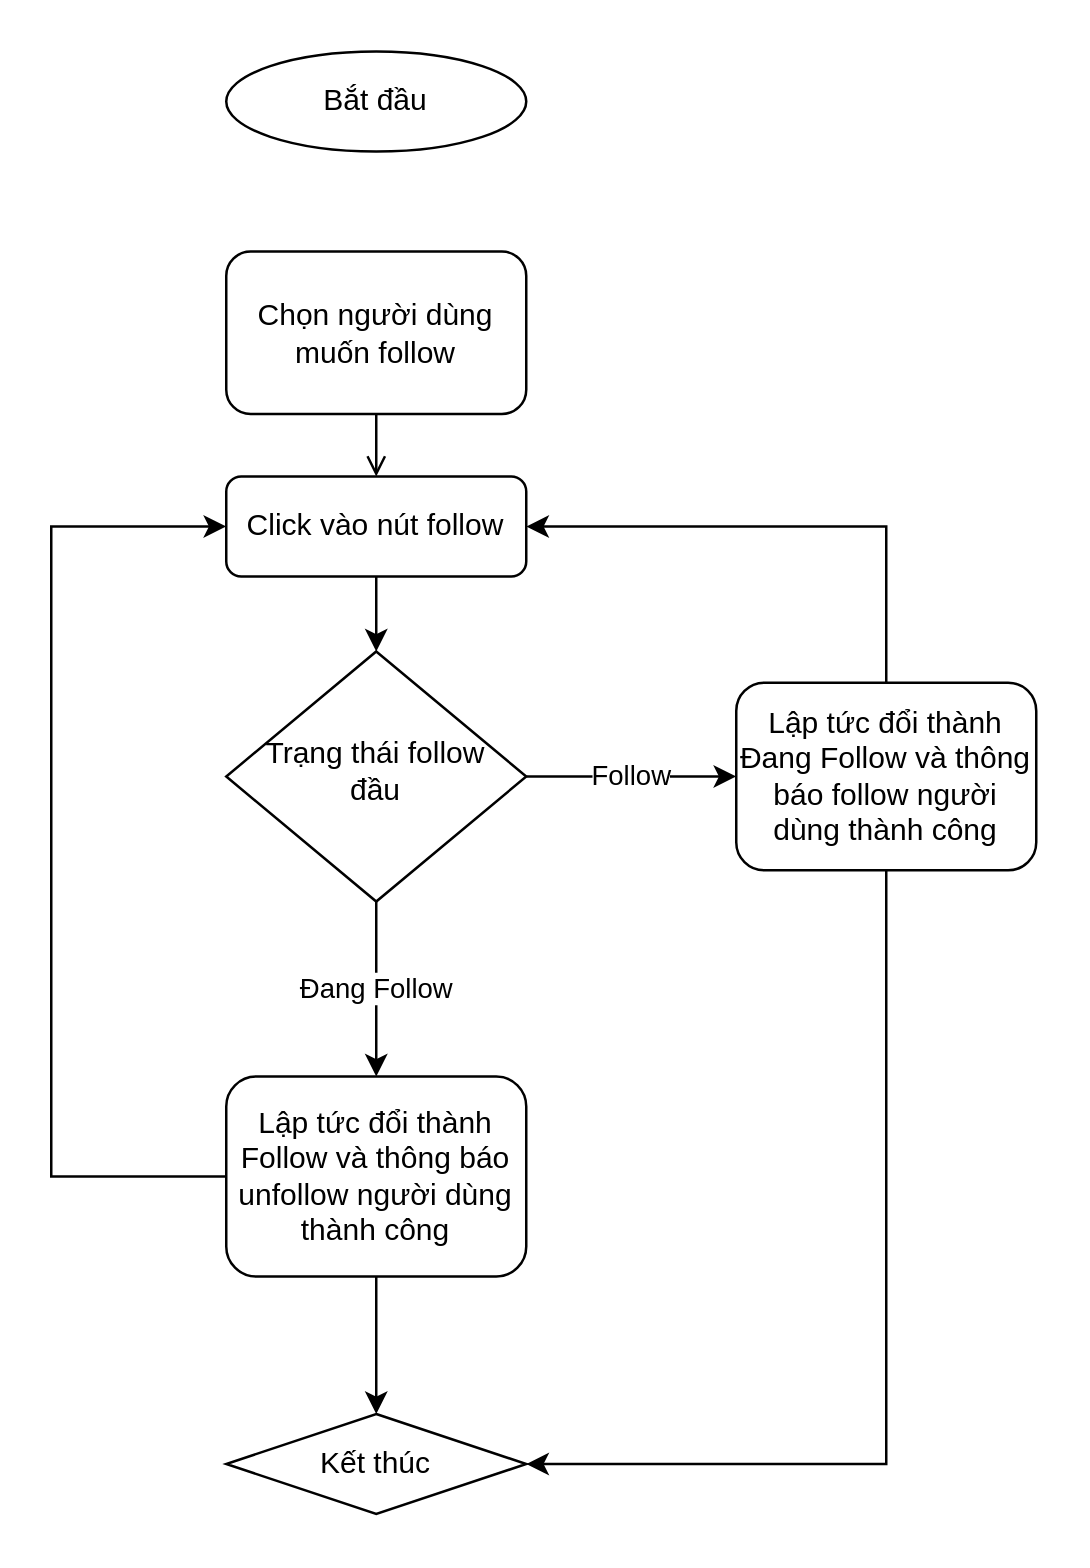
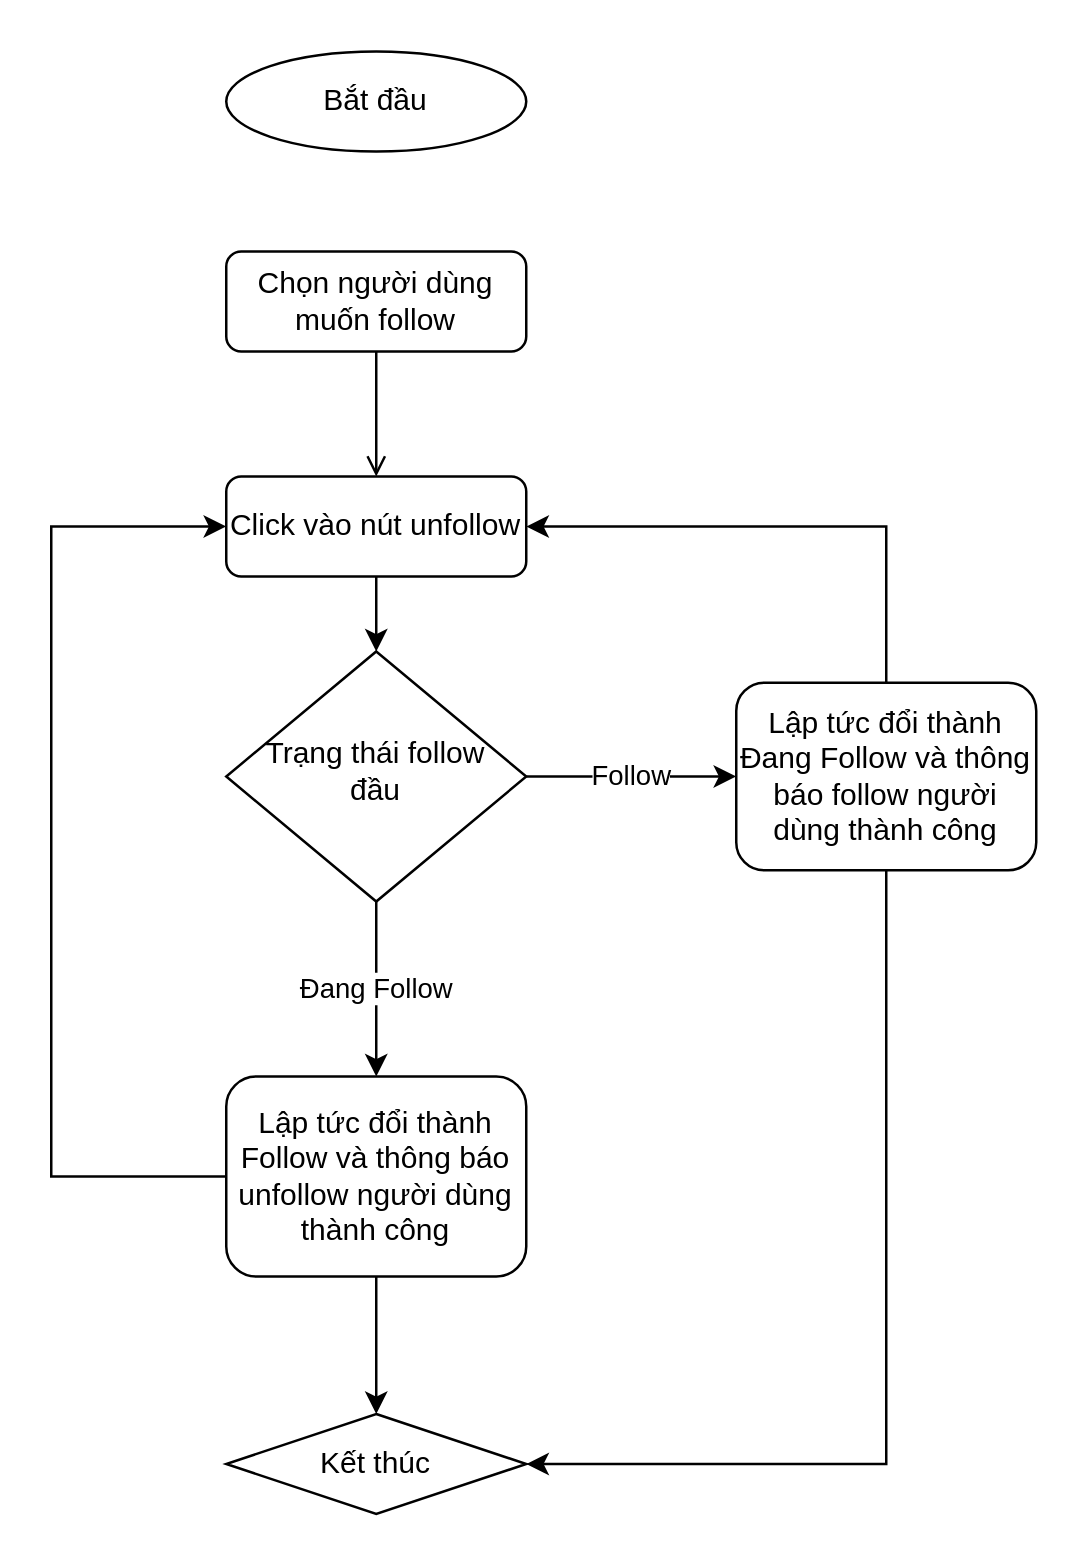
(376, 333) -> (376, 301)
(376, 526) -> (376, 526)
